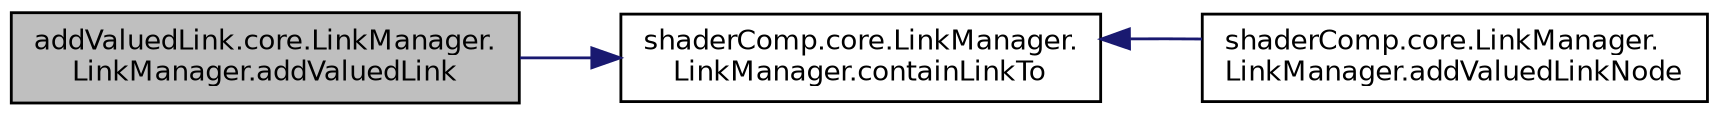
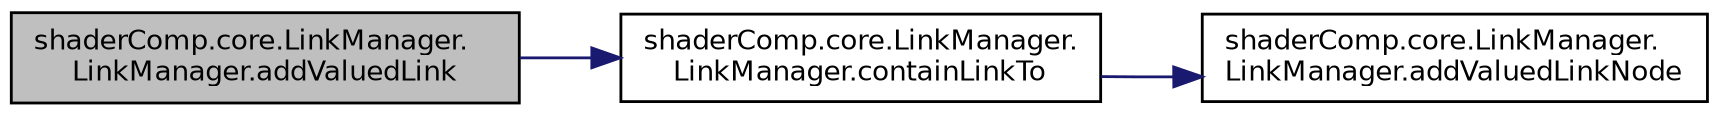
(1166, 39) -> (1137, 77)
(265, 58) -> (265, 58)
